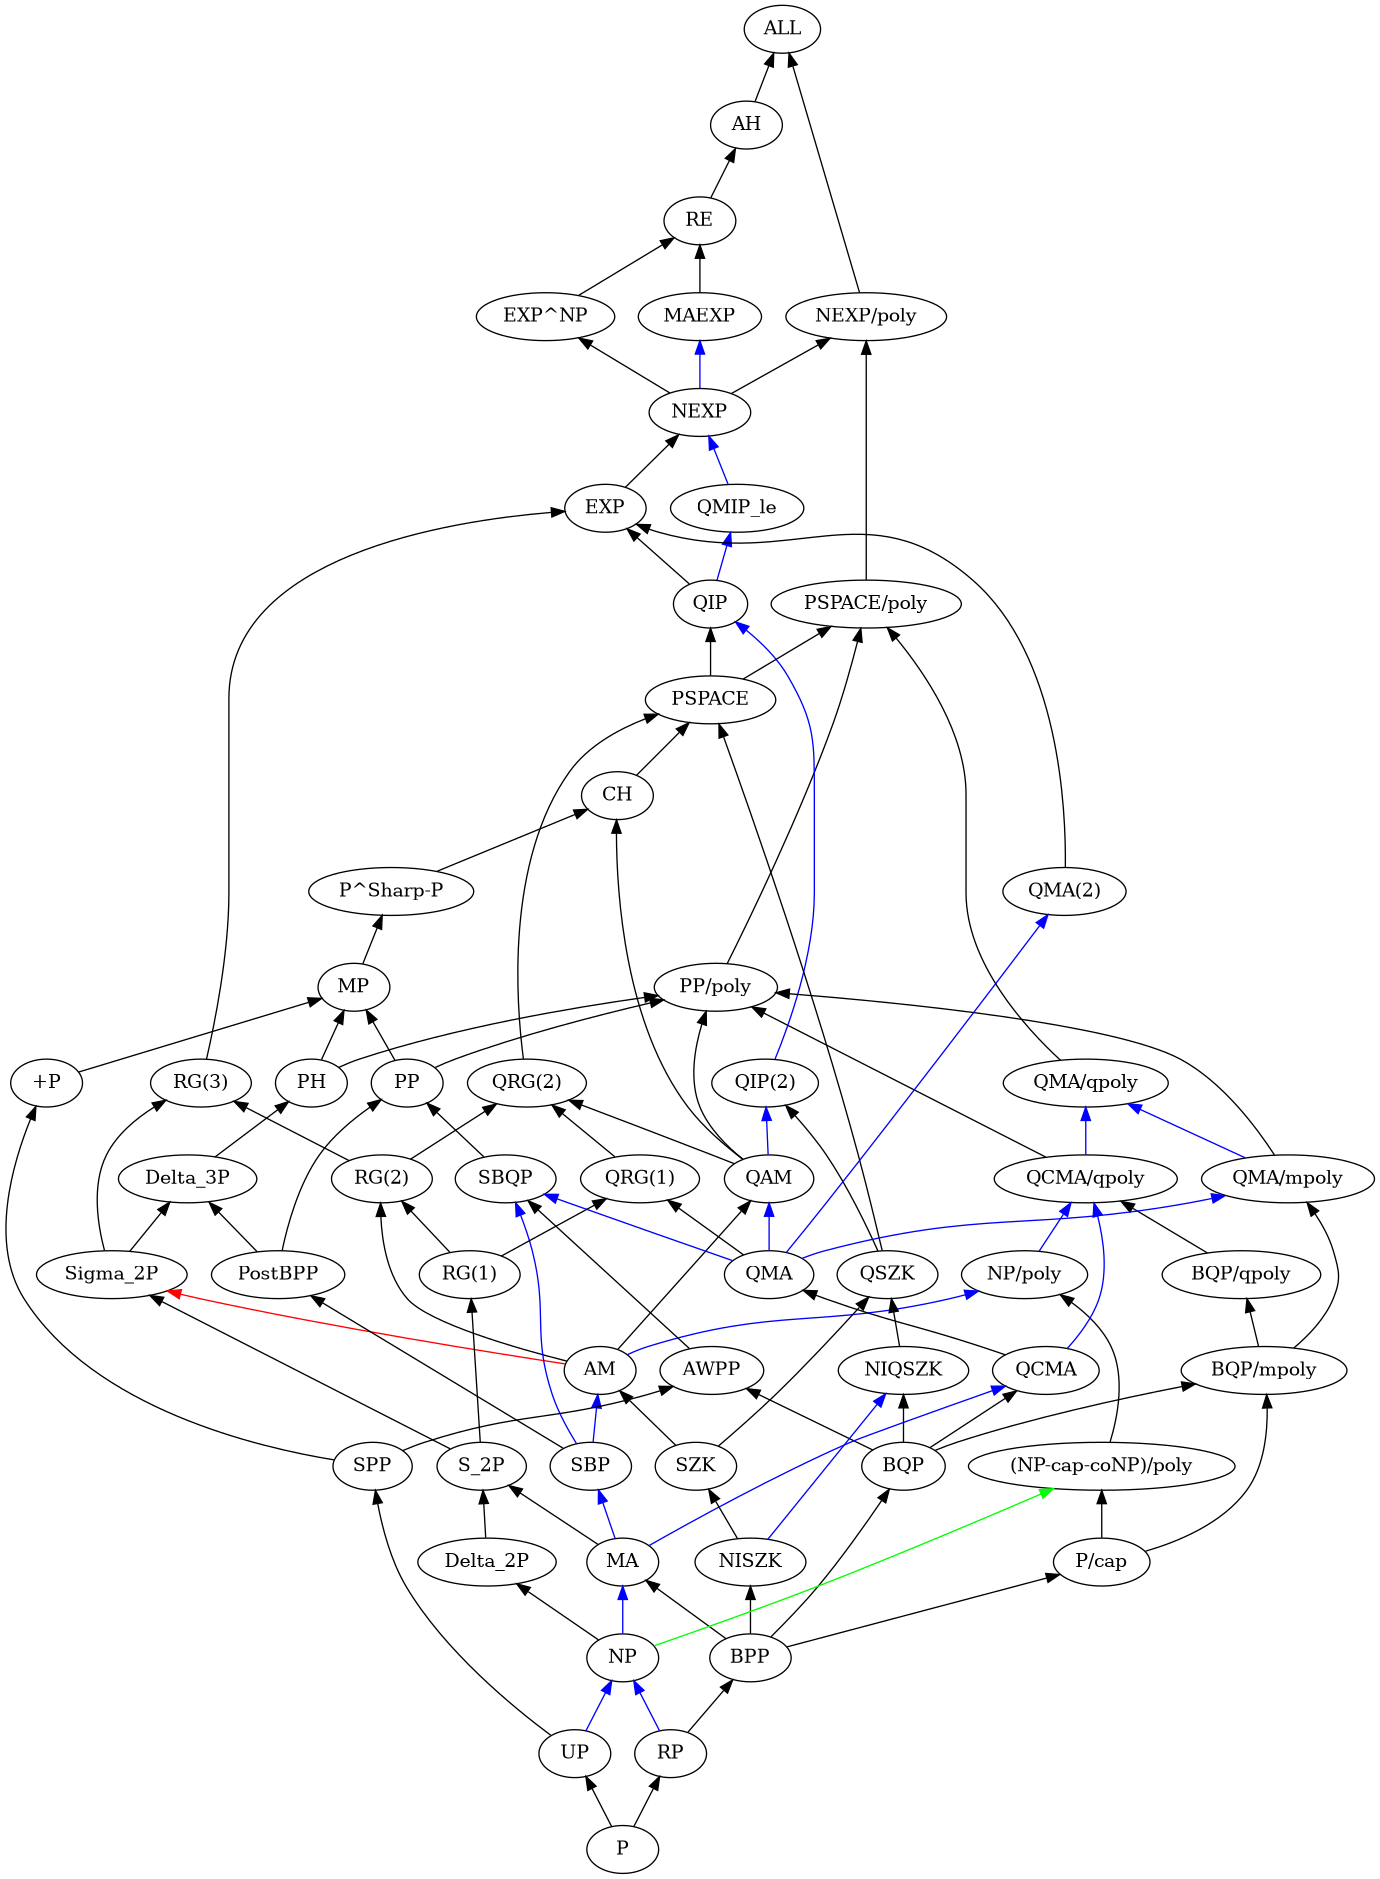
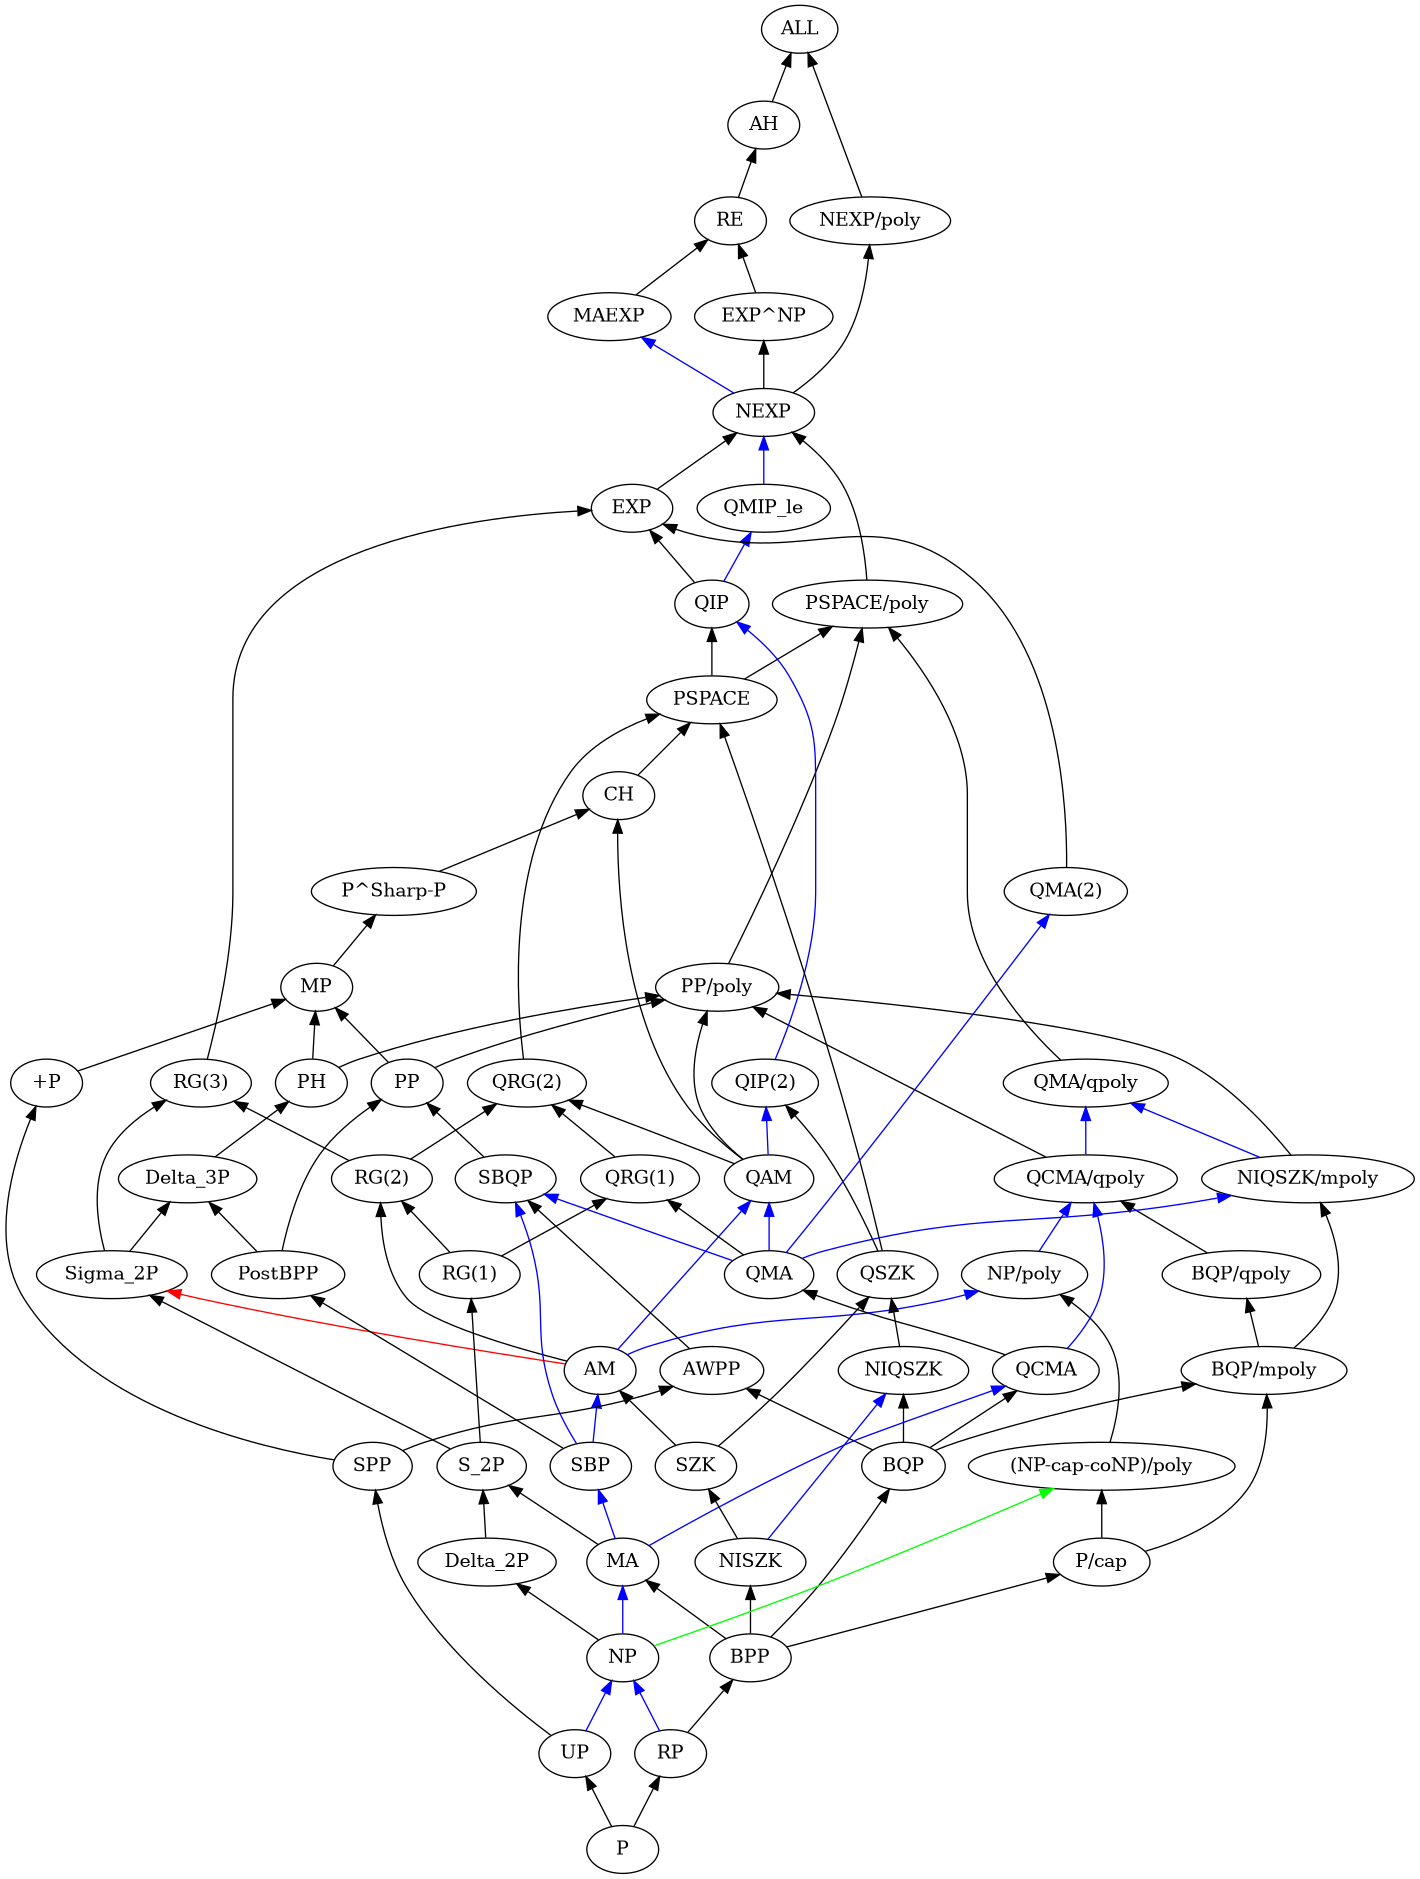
(866, 467) -> (851, 503)
(1288, 1179) -> (1308, 1179)
(680, 1280) -> (680, 1280)
